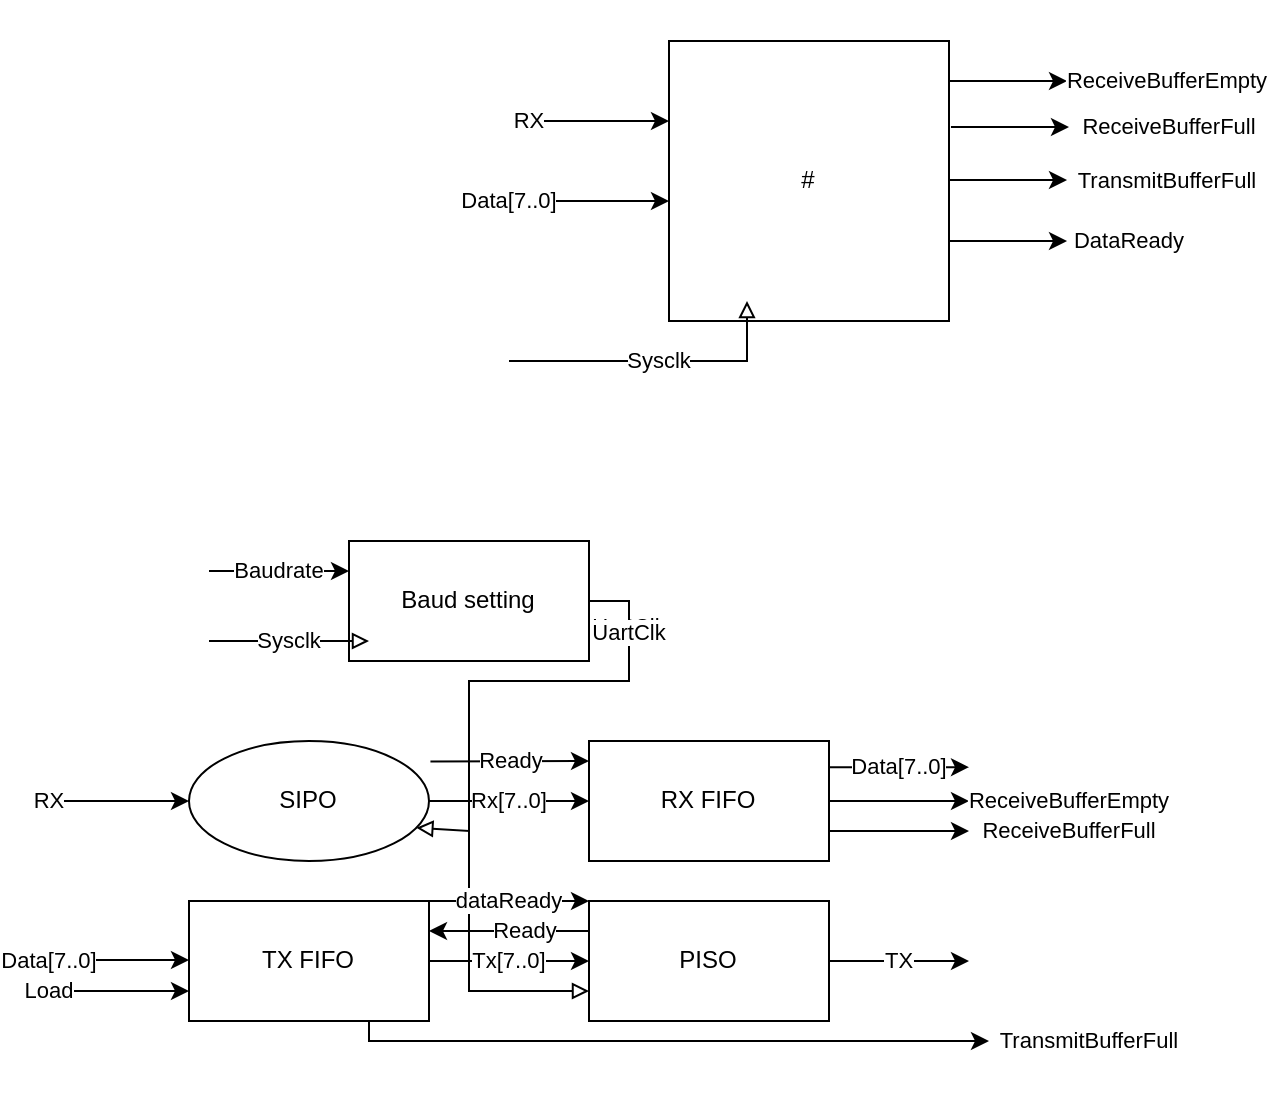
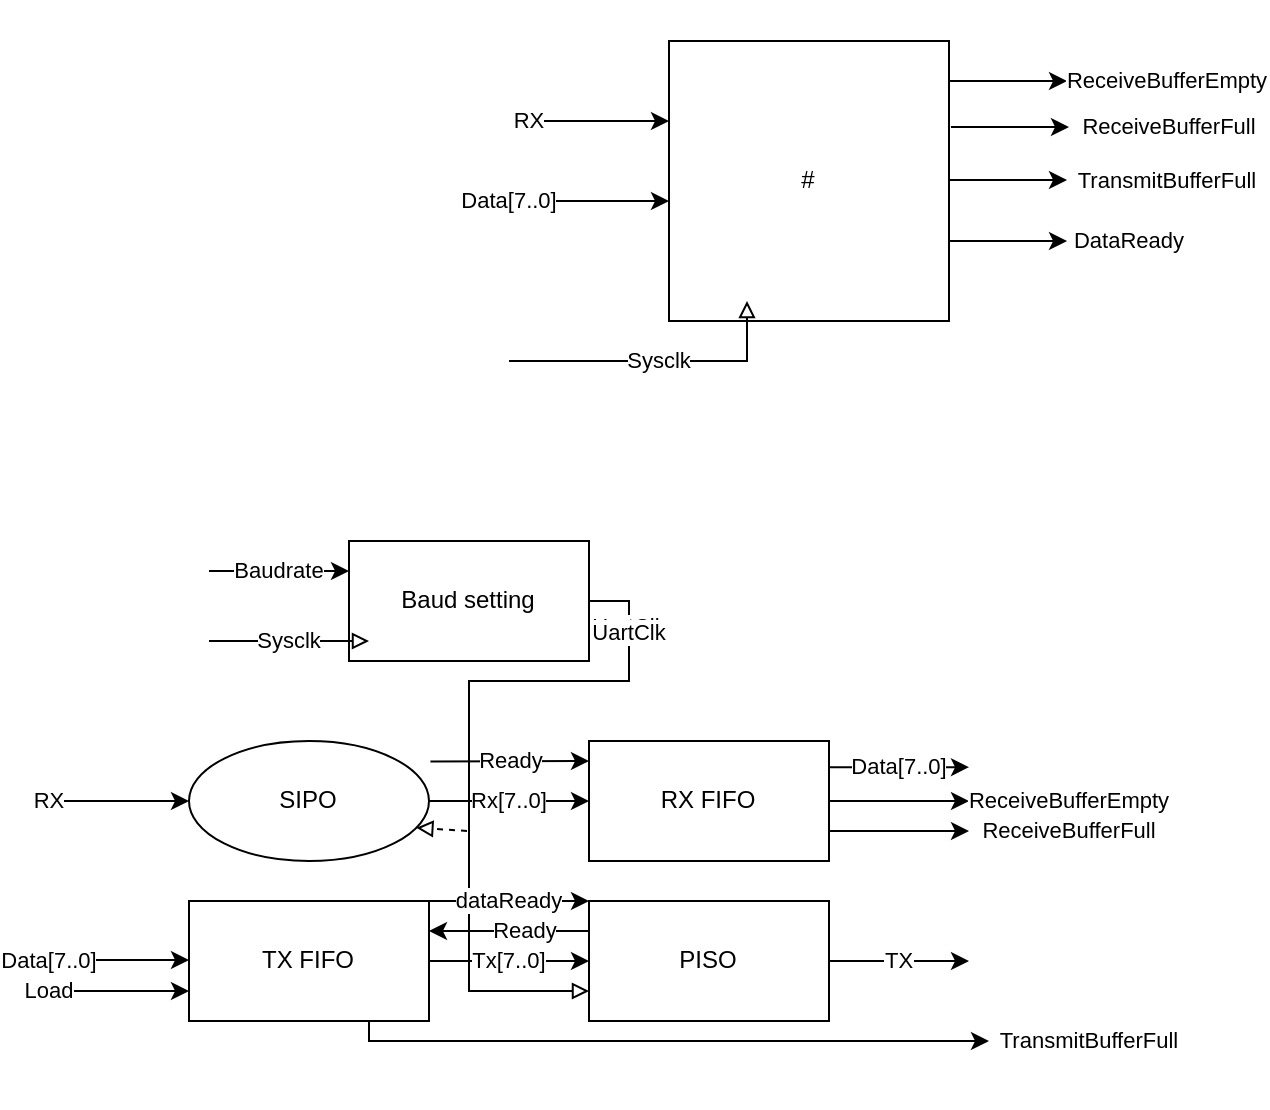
(450, 830) -> (450, 830)
